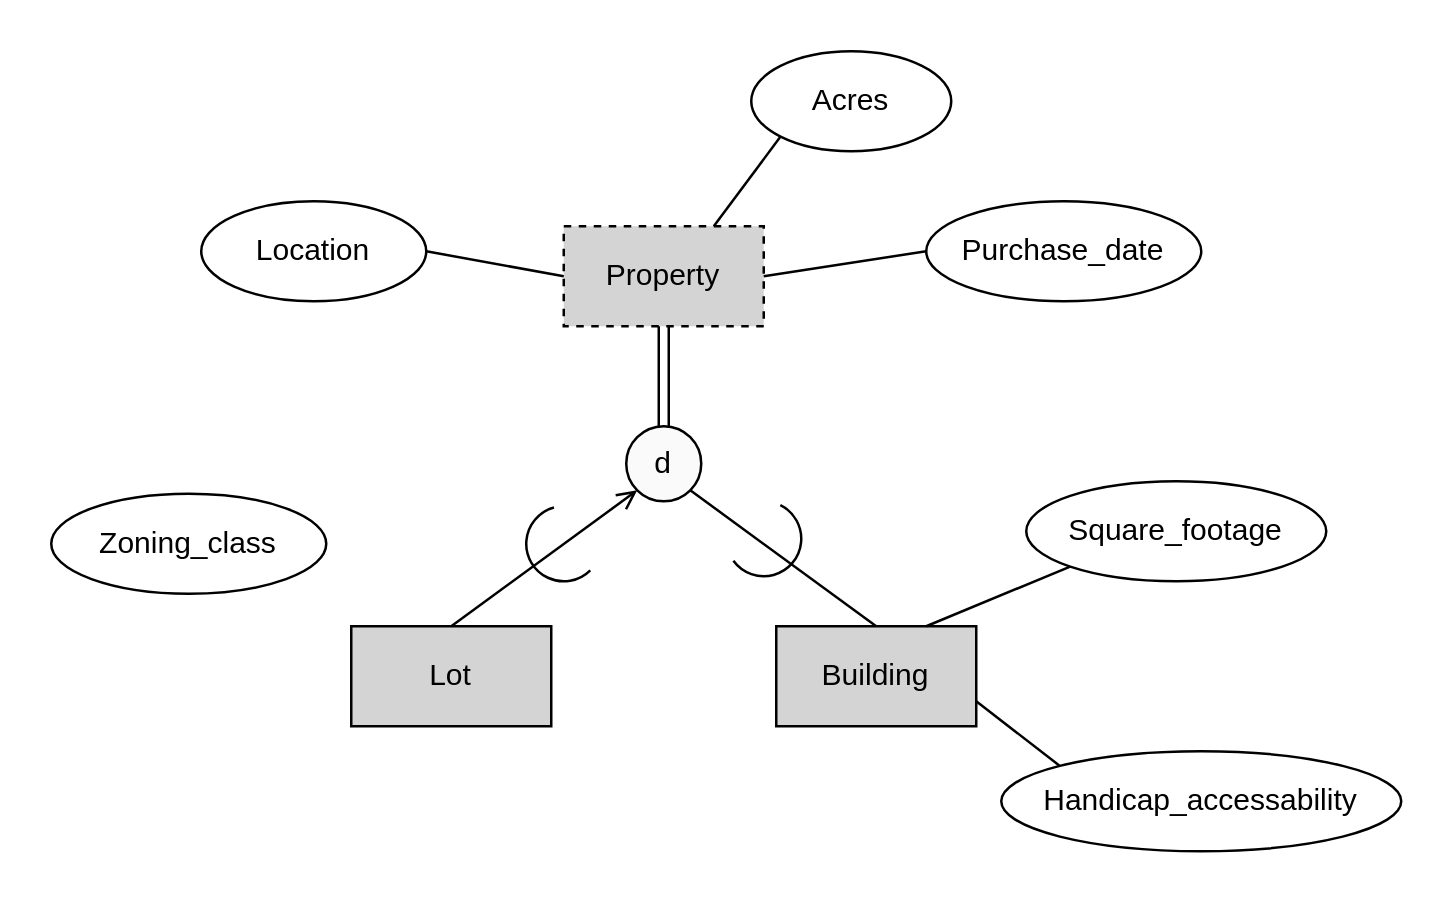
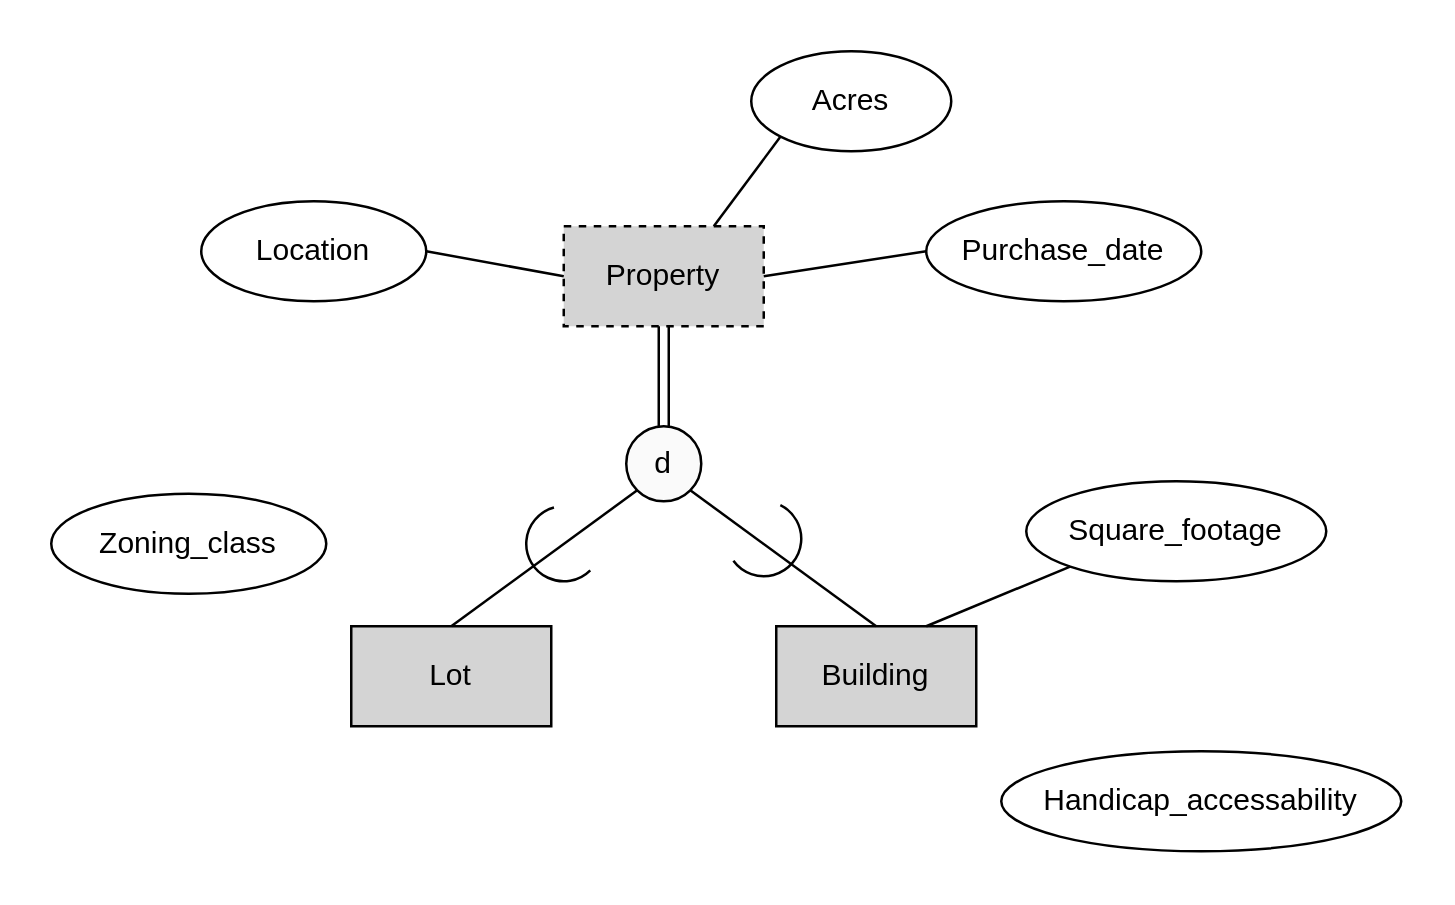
(629, 496) -> (631, 495)
(1018, 734) -> none
